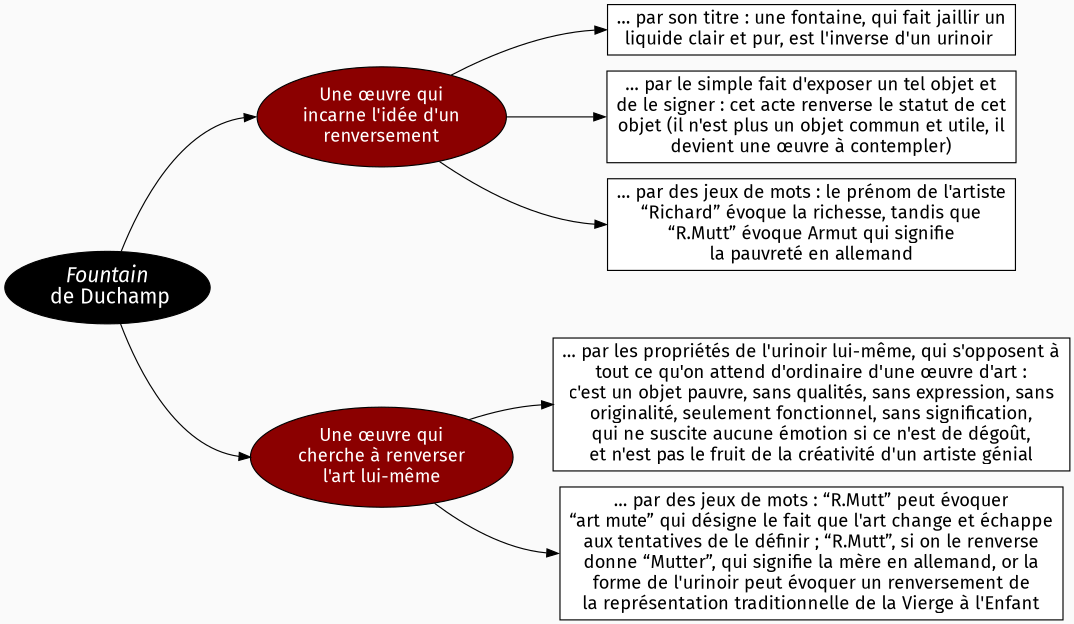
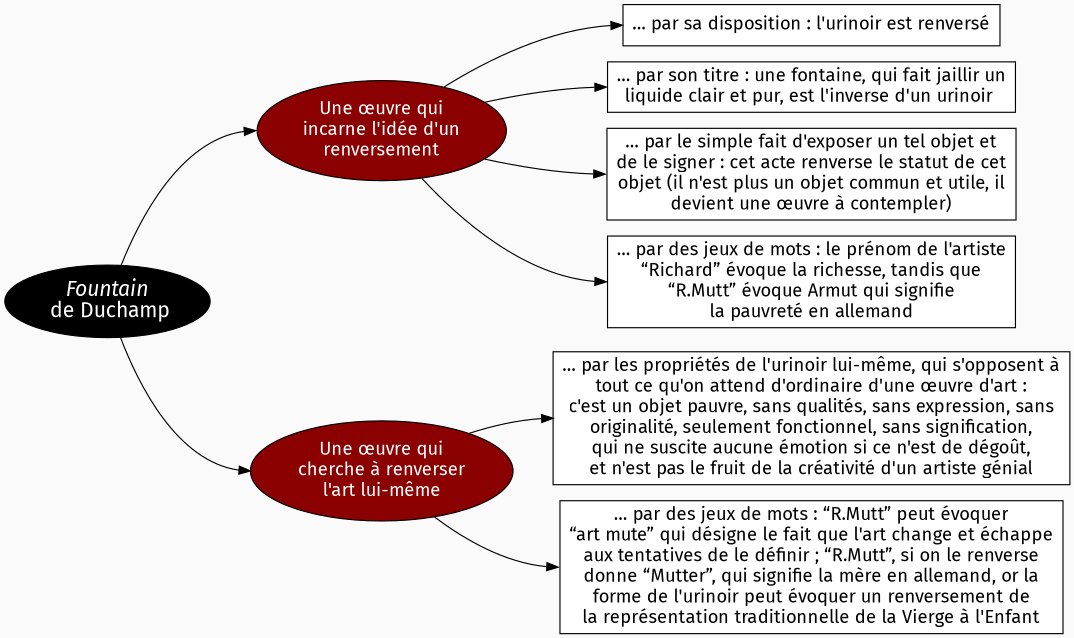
none -> (811, 25)
